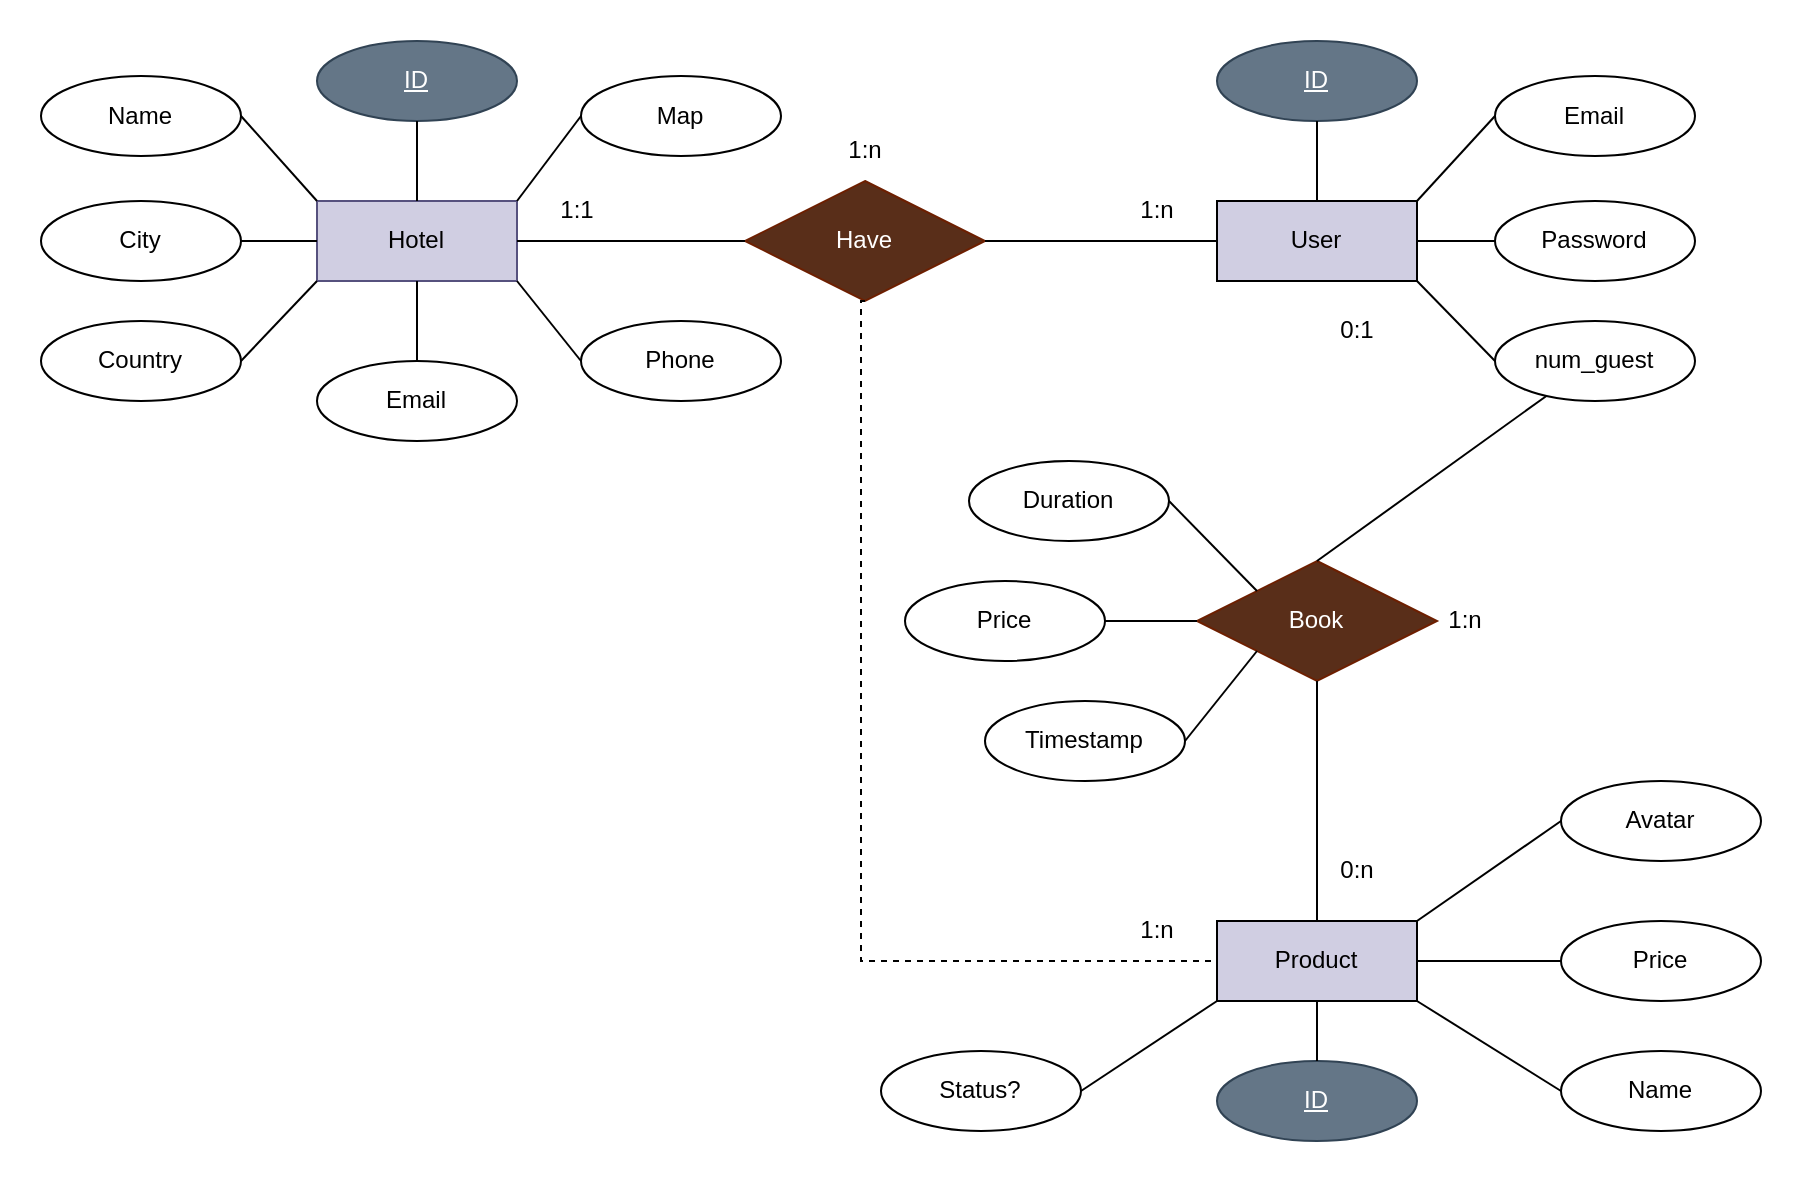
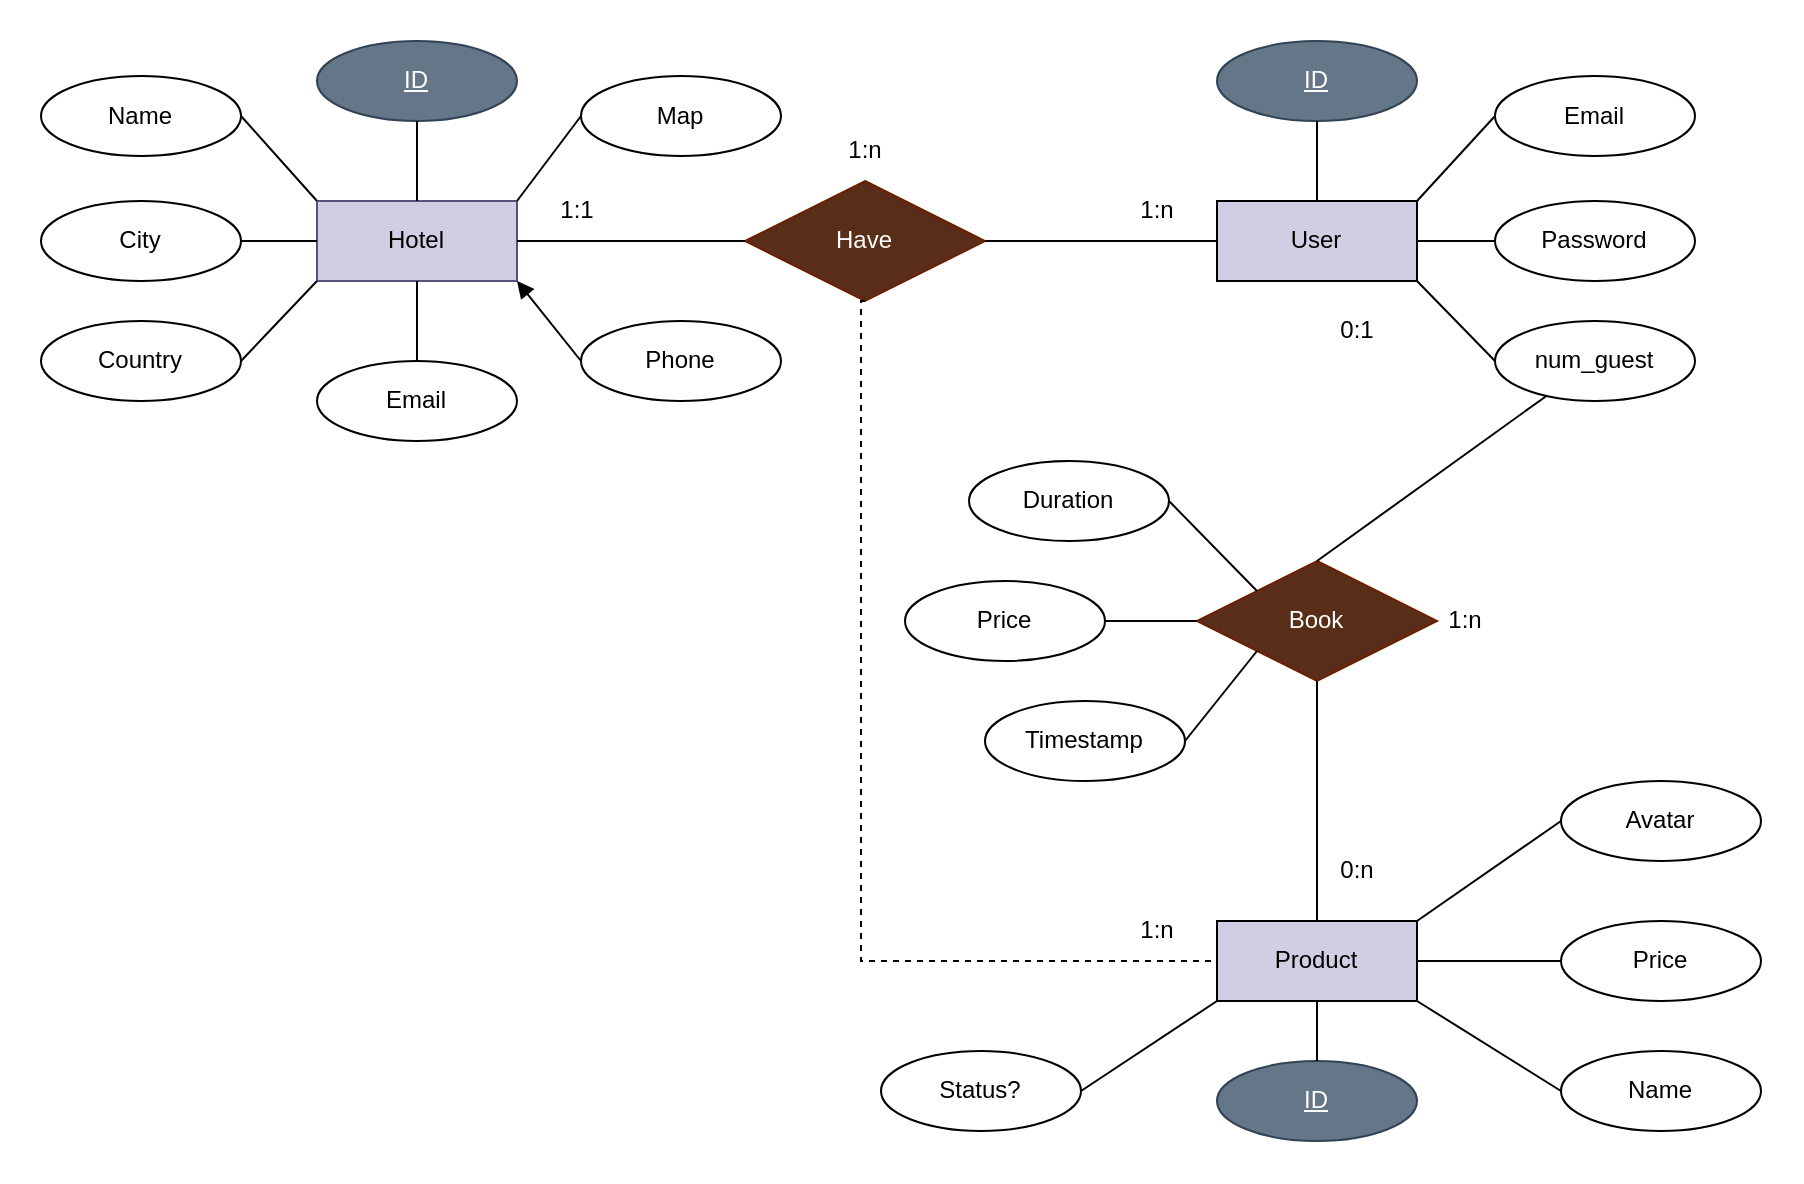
(523, 288) -> (528, 294)
